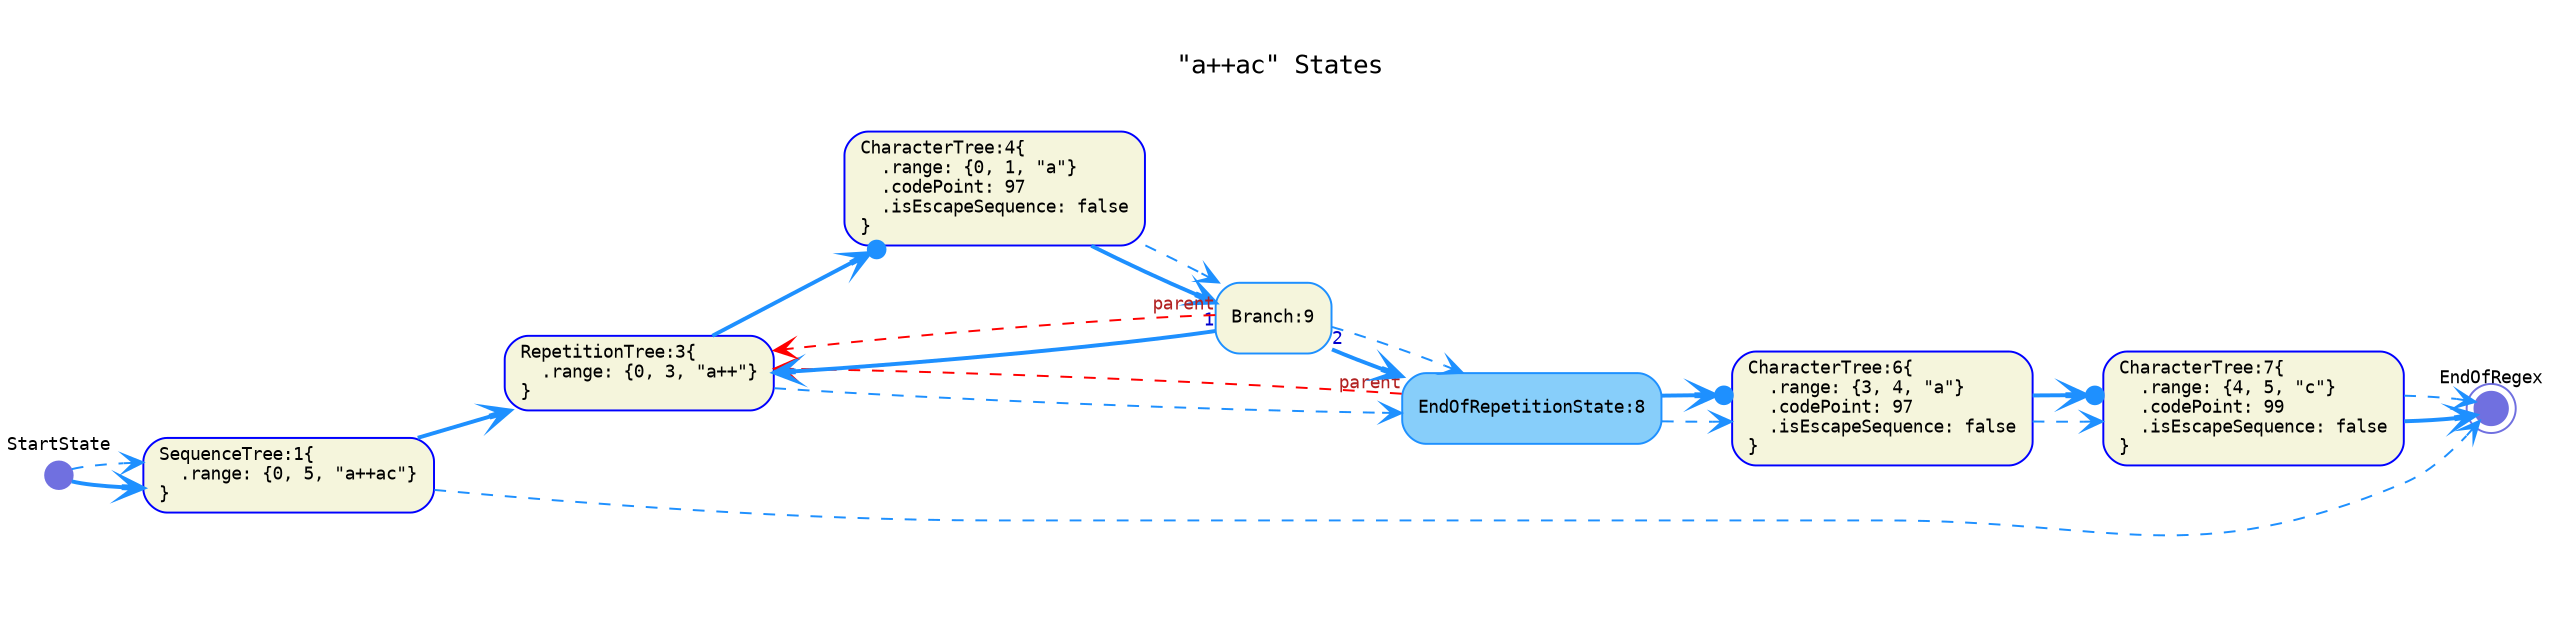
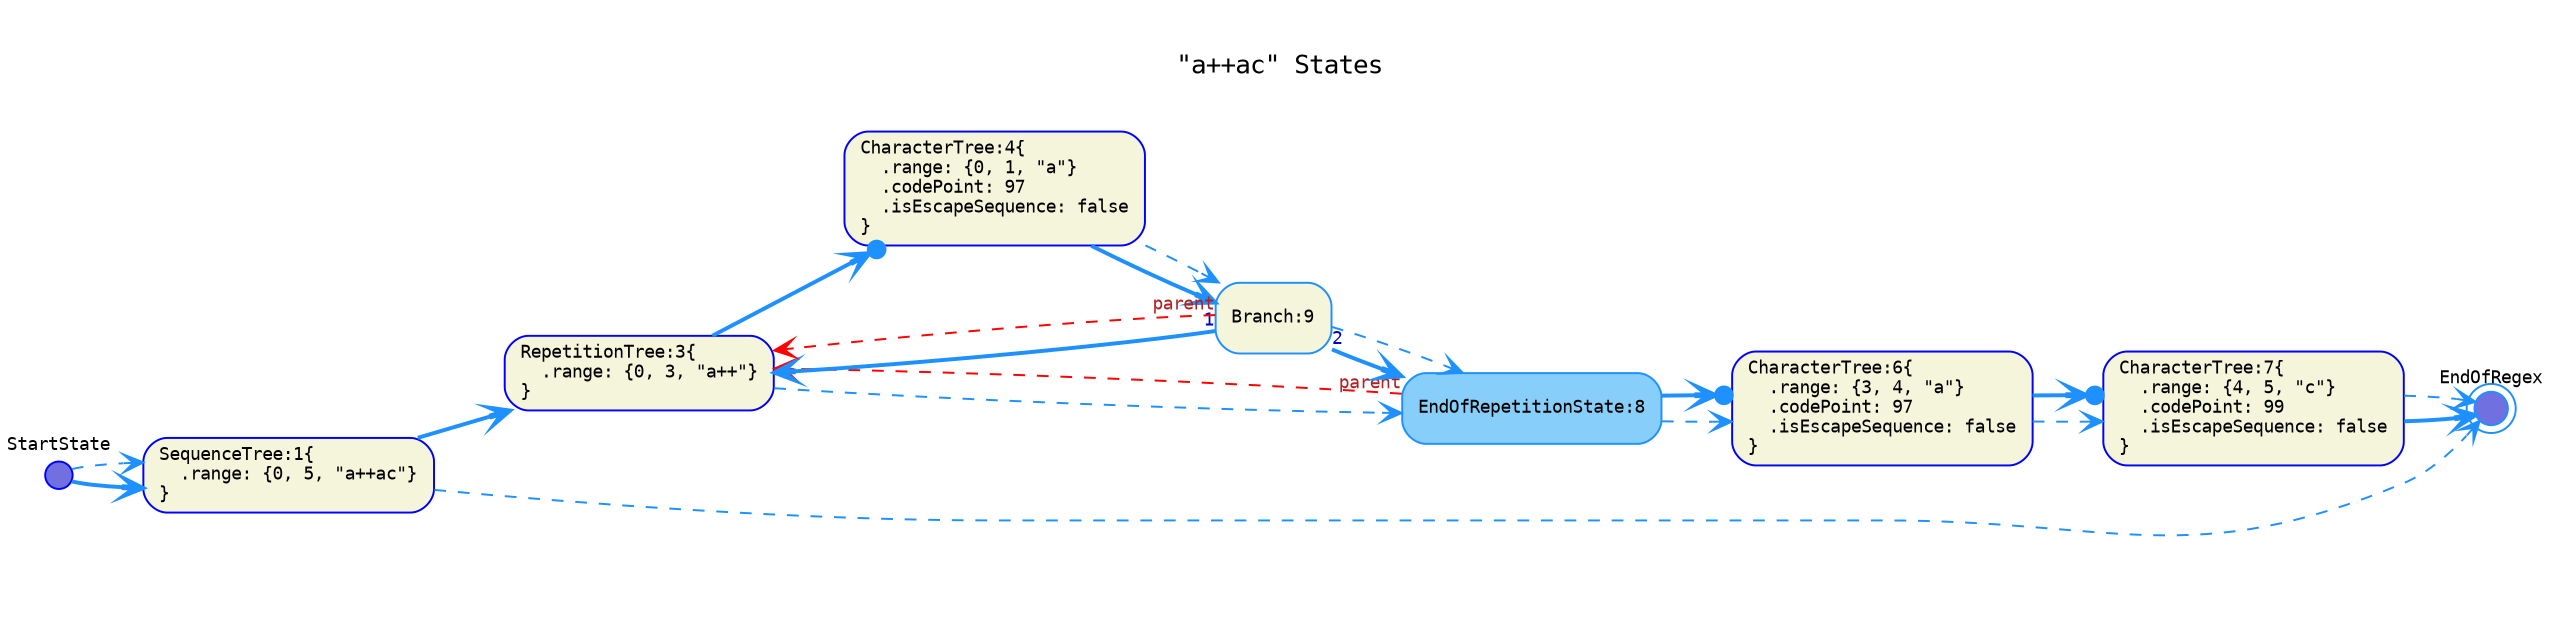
(2491, 408) -> (2491, 408)
(59, 475) -> (59, 475)
